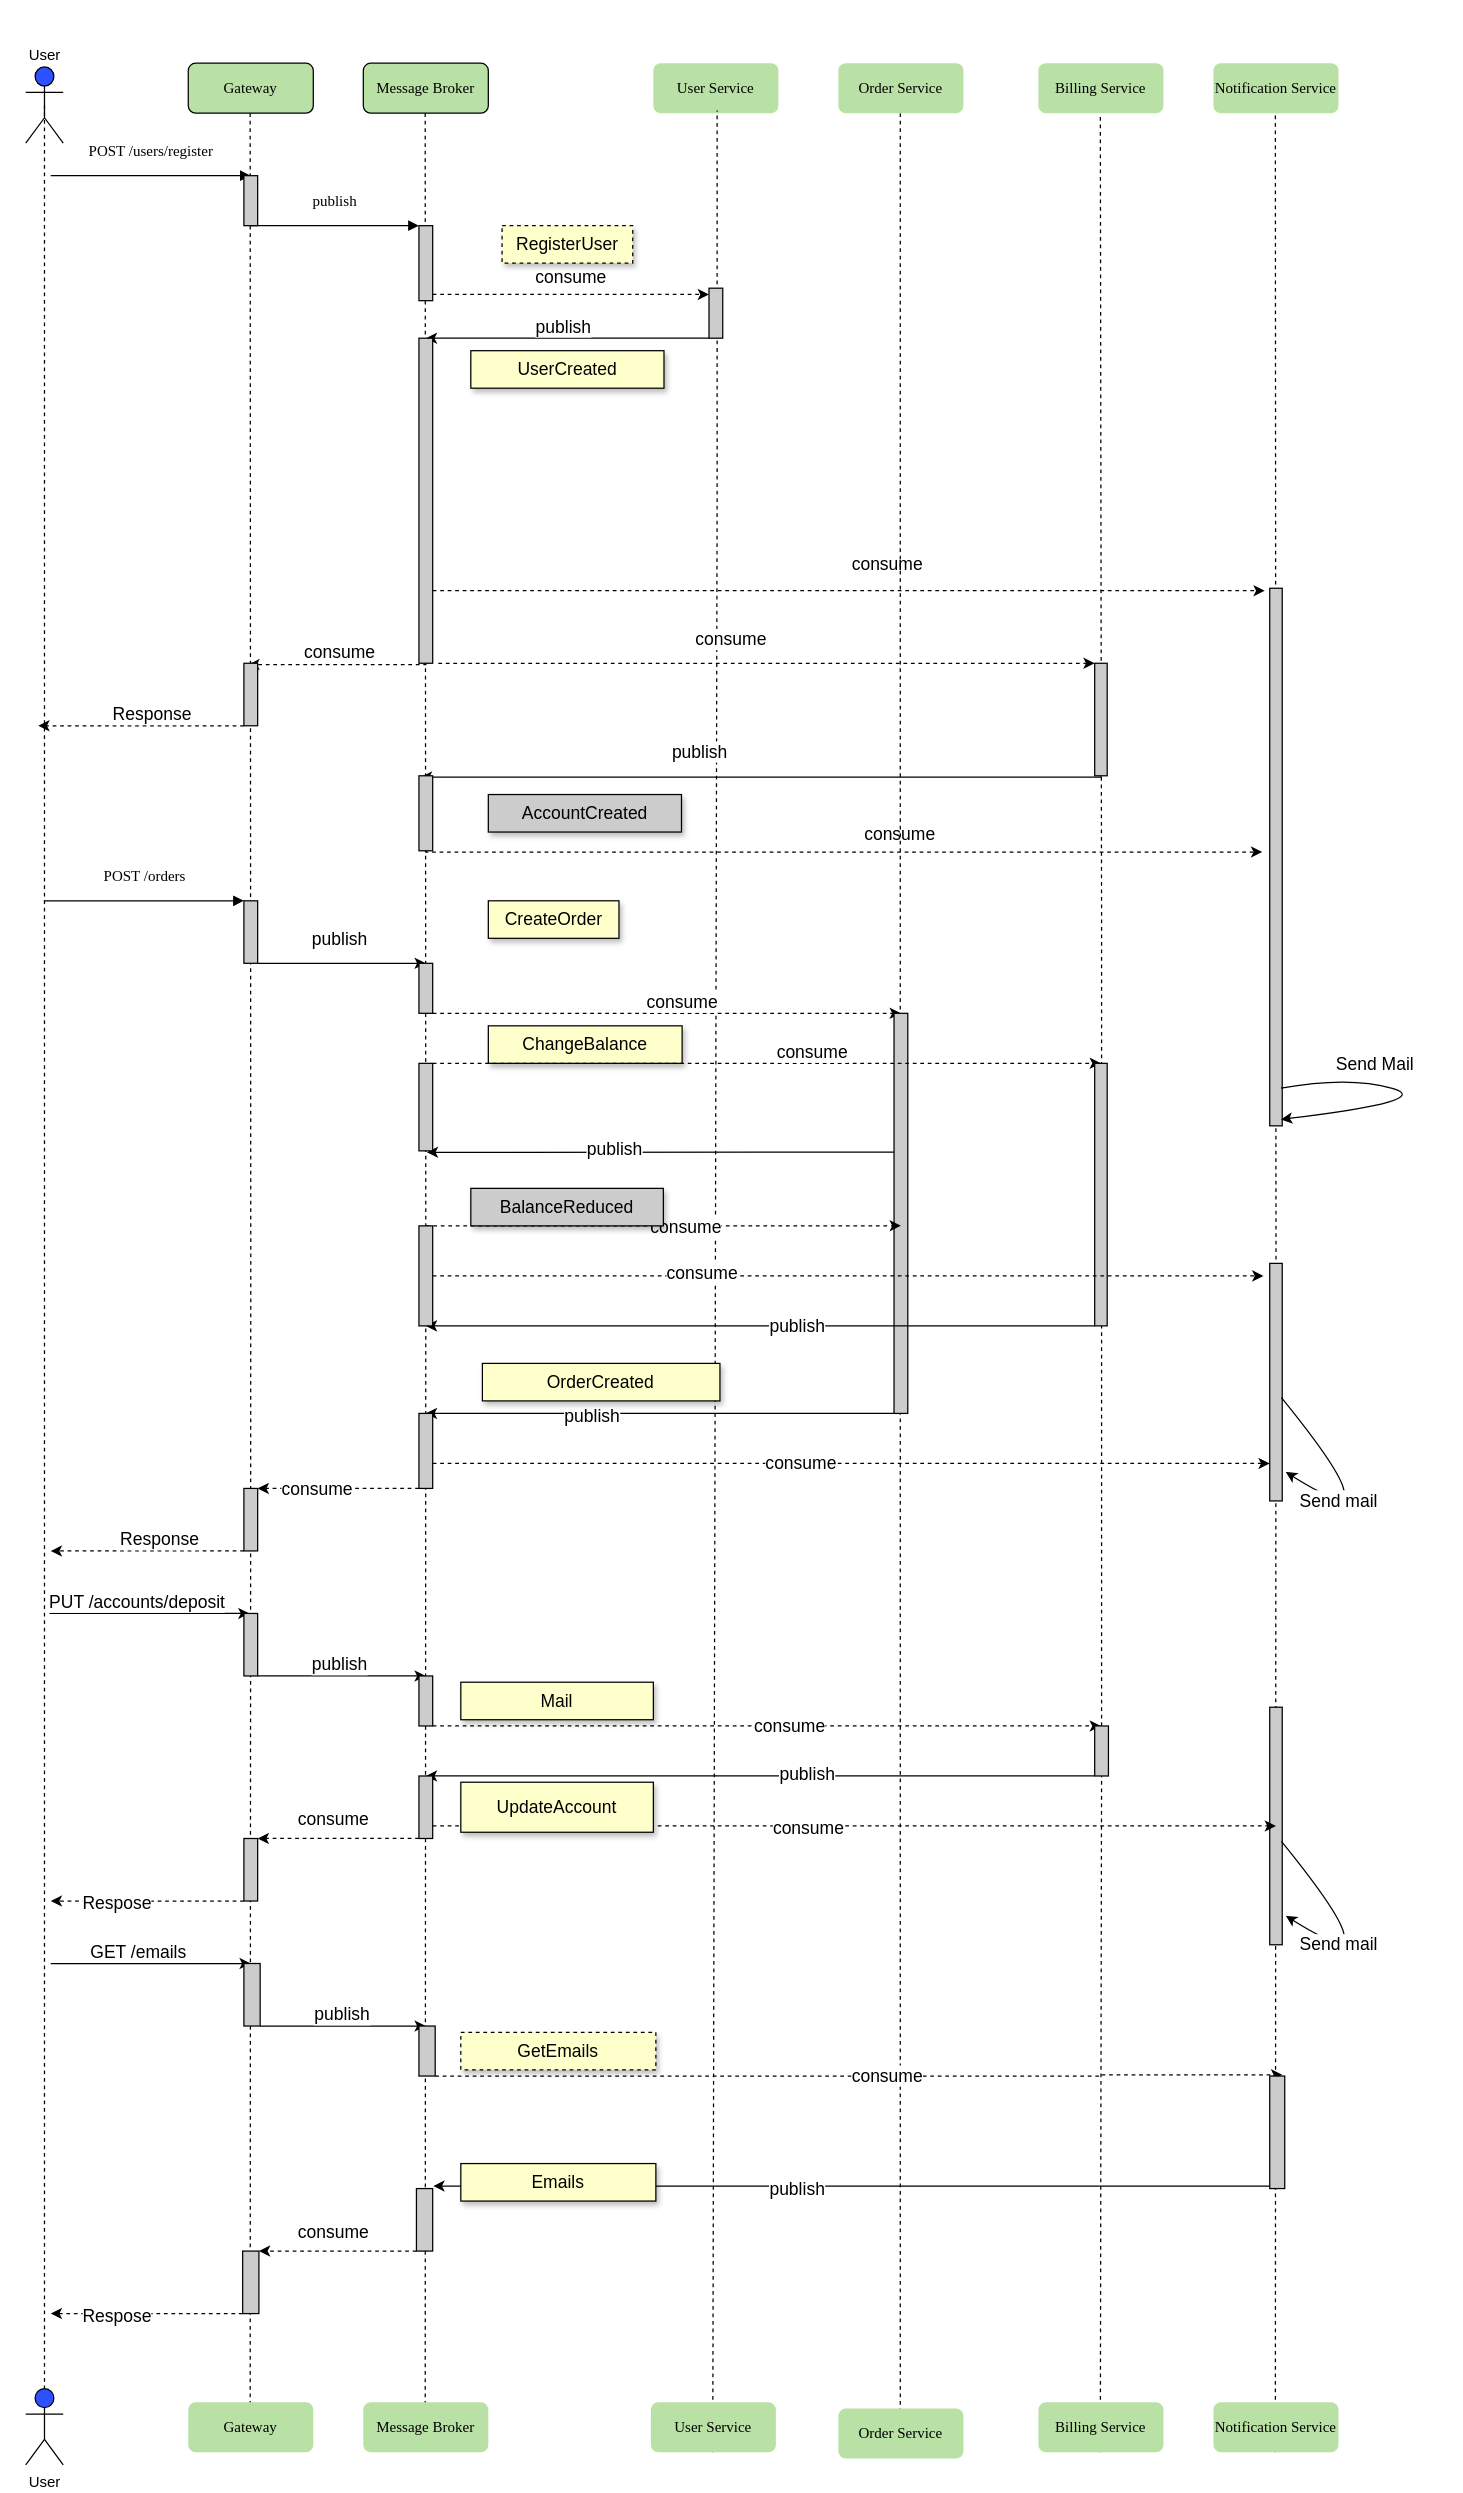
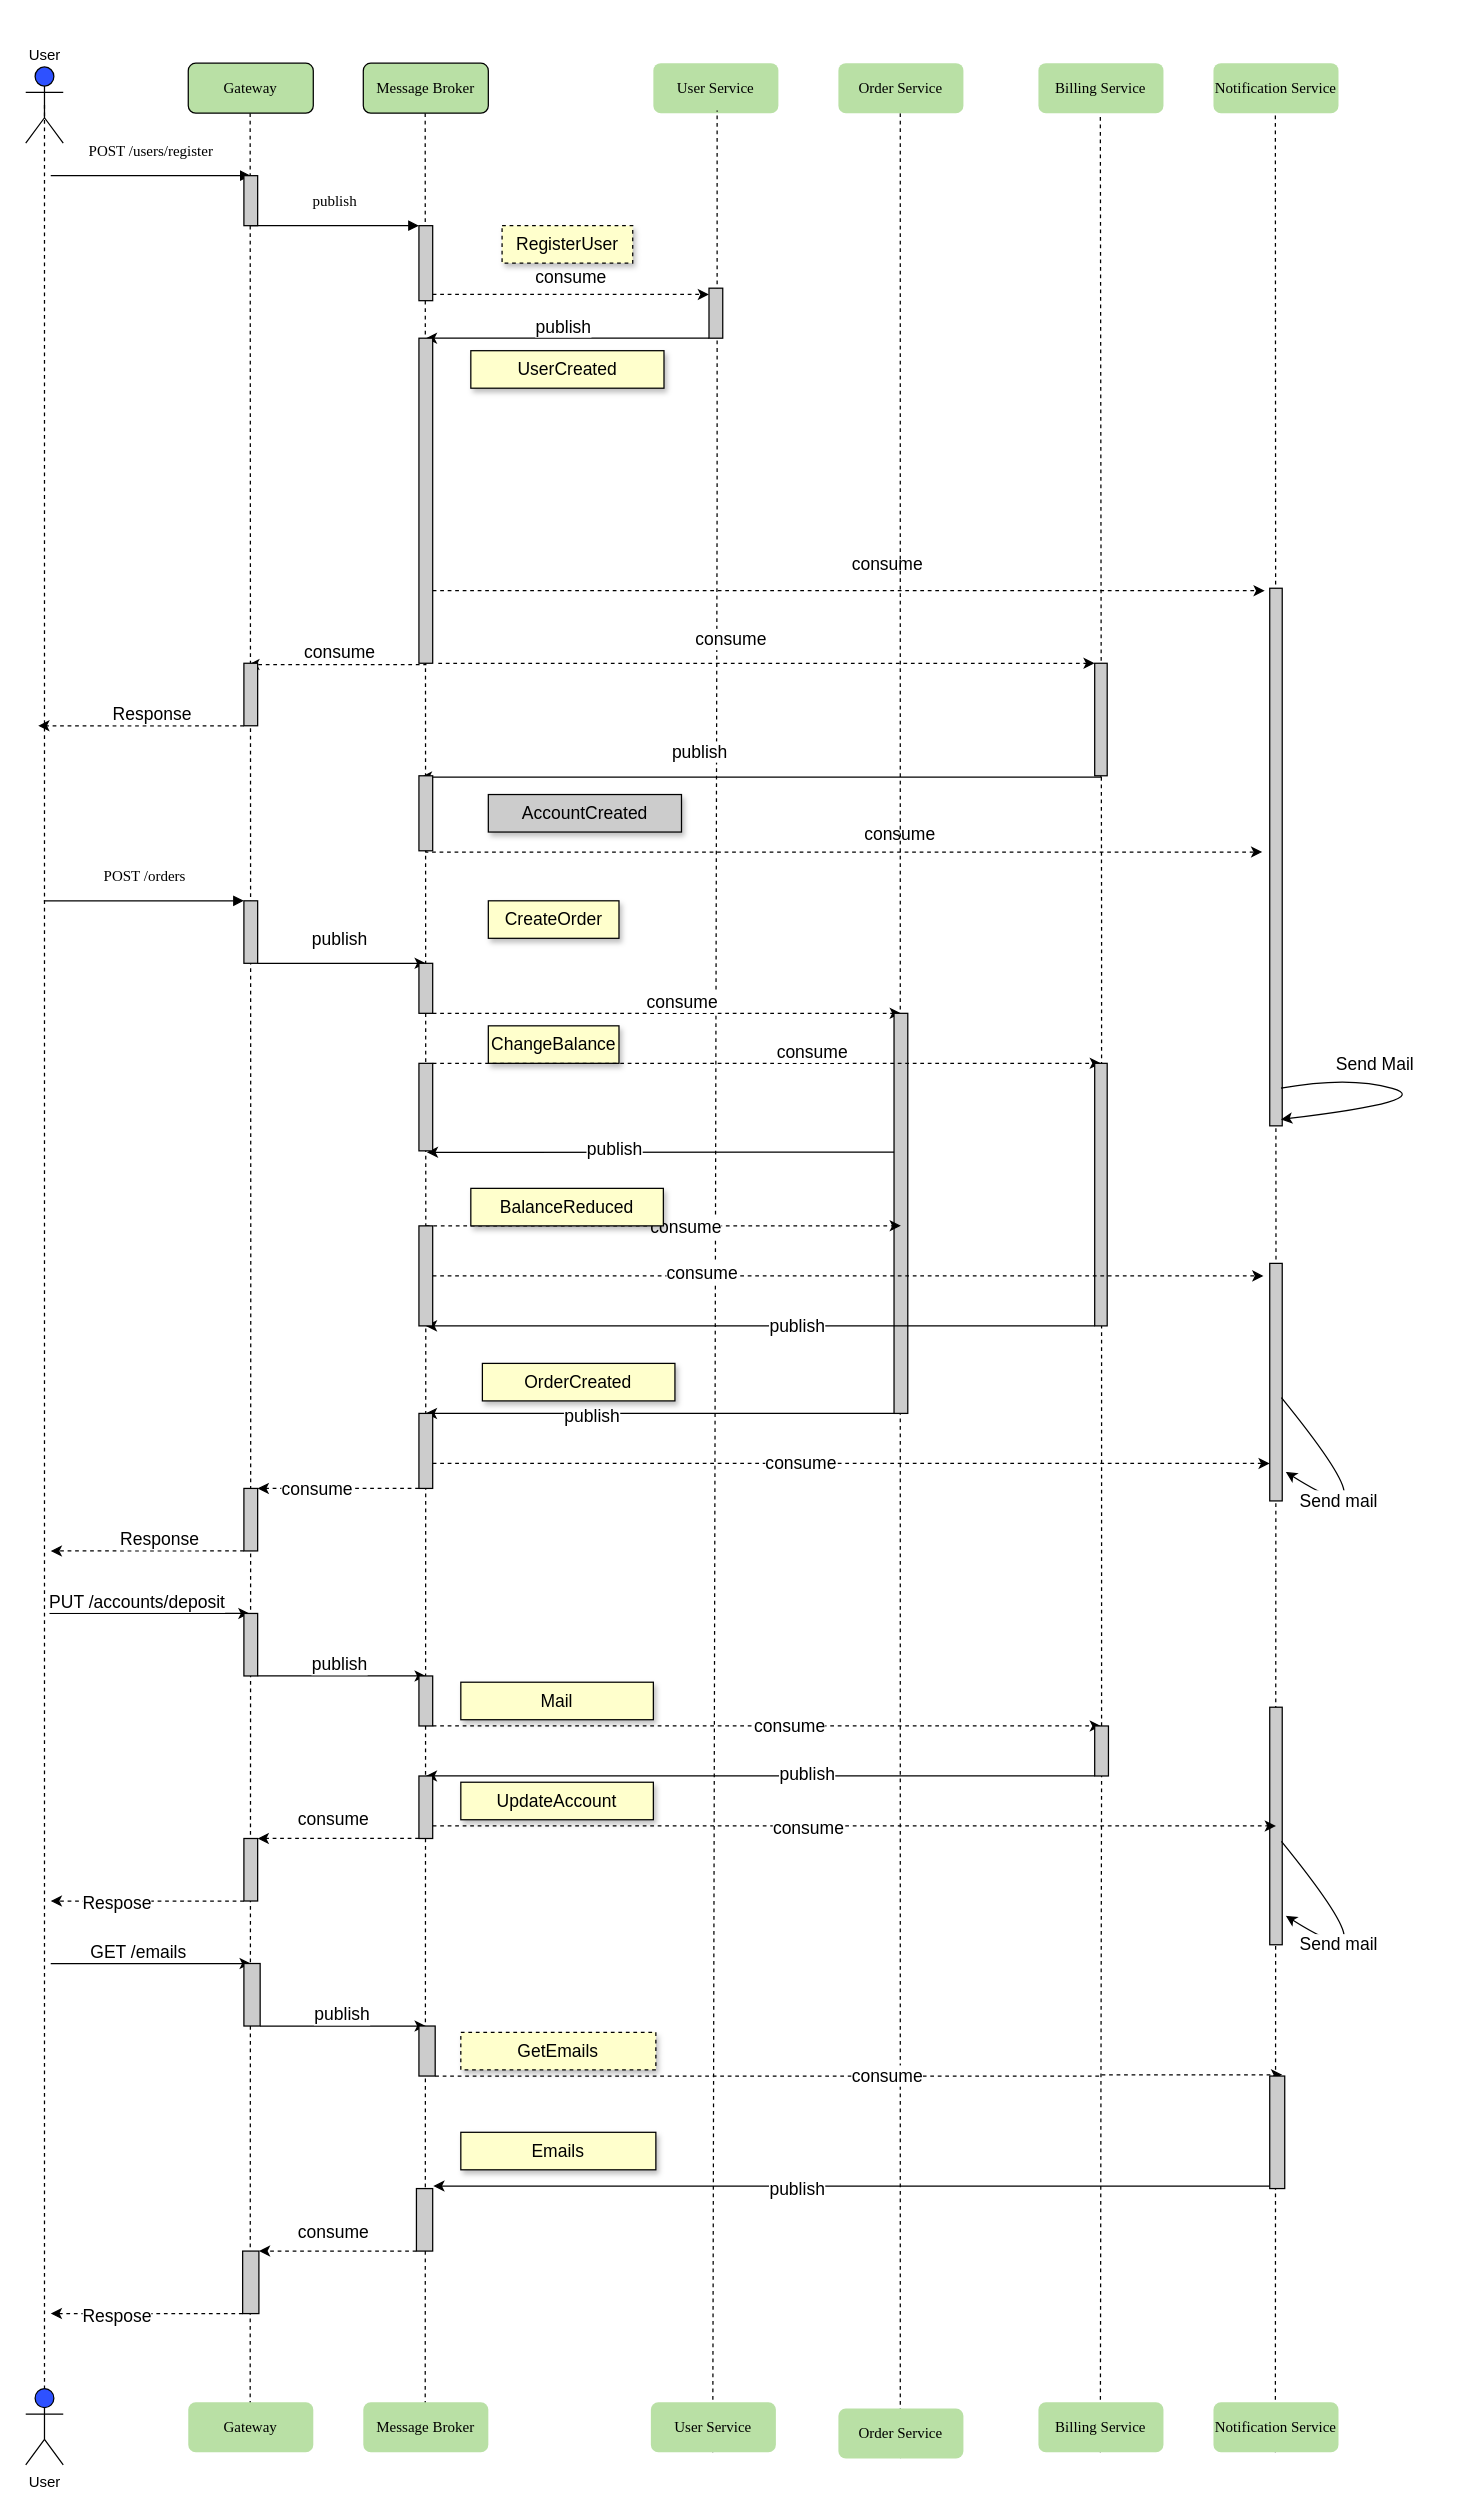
(585, 1044) -> (553, 1044)
(567, 1207) -> (567, 1207)
(601, 1382) -> (578, 1382)
(557, 1807) -> (557, 1801)
(558, 2182) -> (558, 2151)
